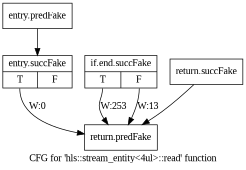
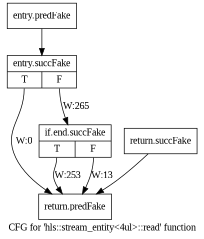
none -> (61, 103)
